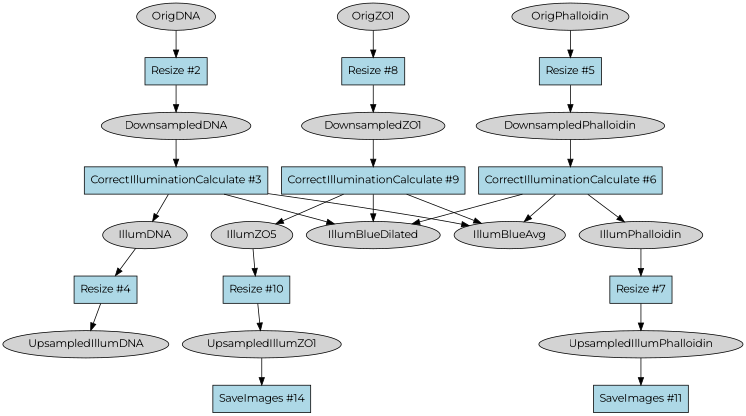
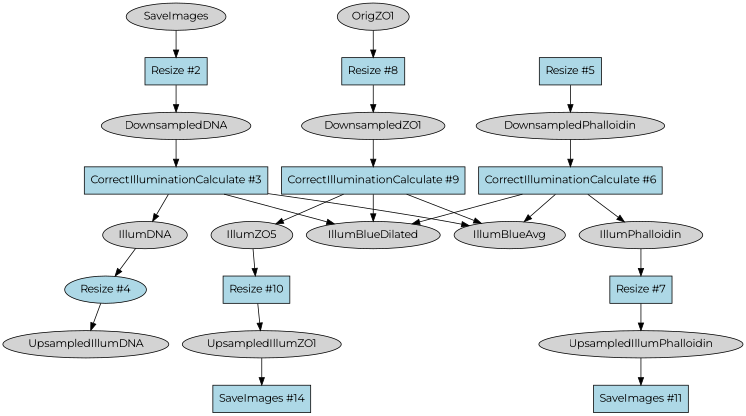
(176, 17) -> (176, 17)
(570, 17) -> none
(106, 290) -> (106, 290)
